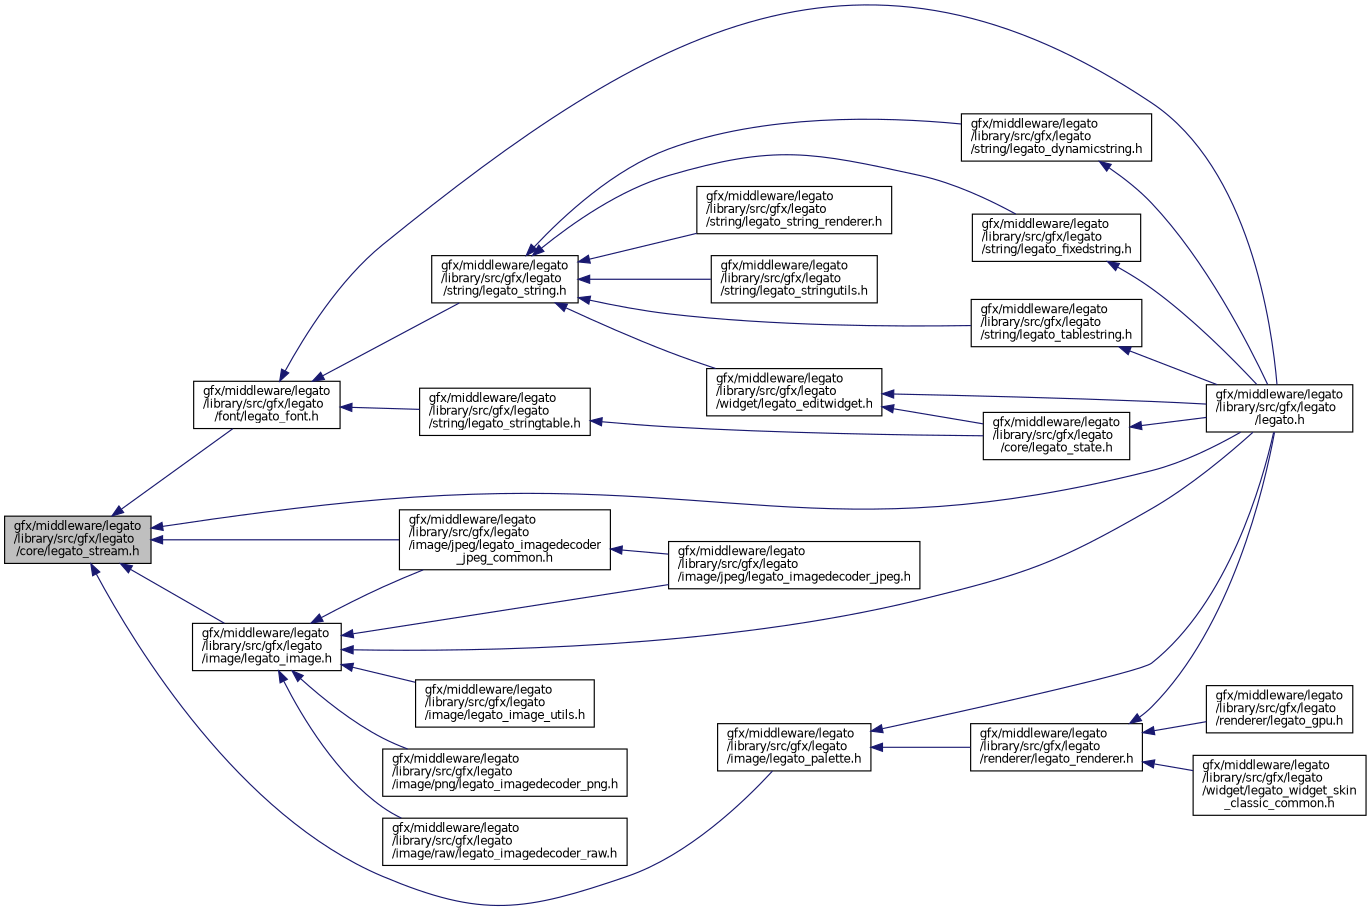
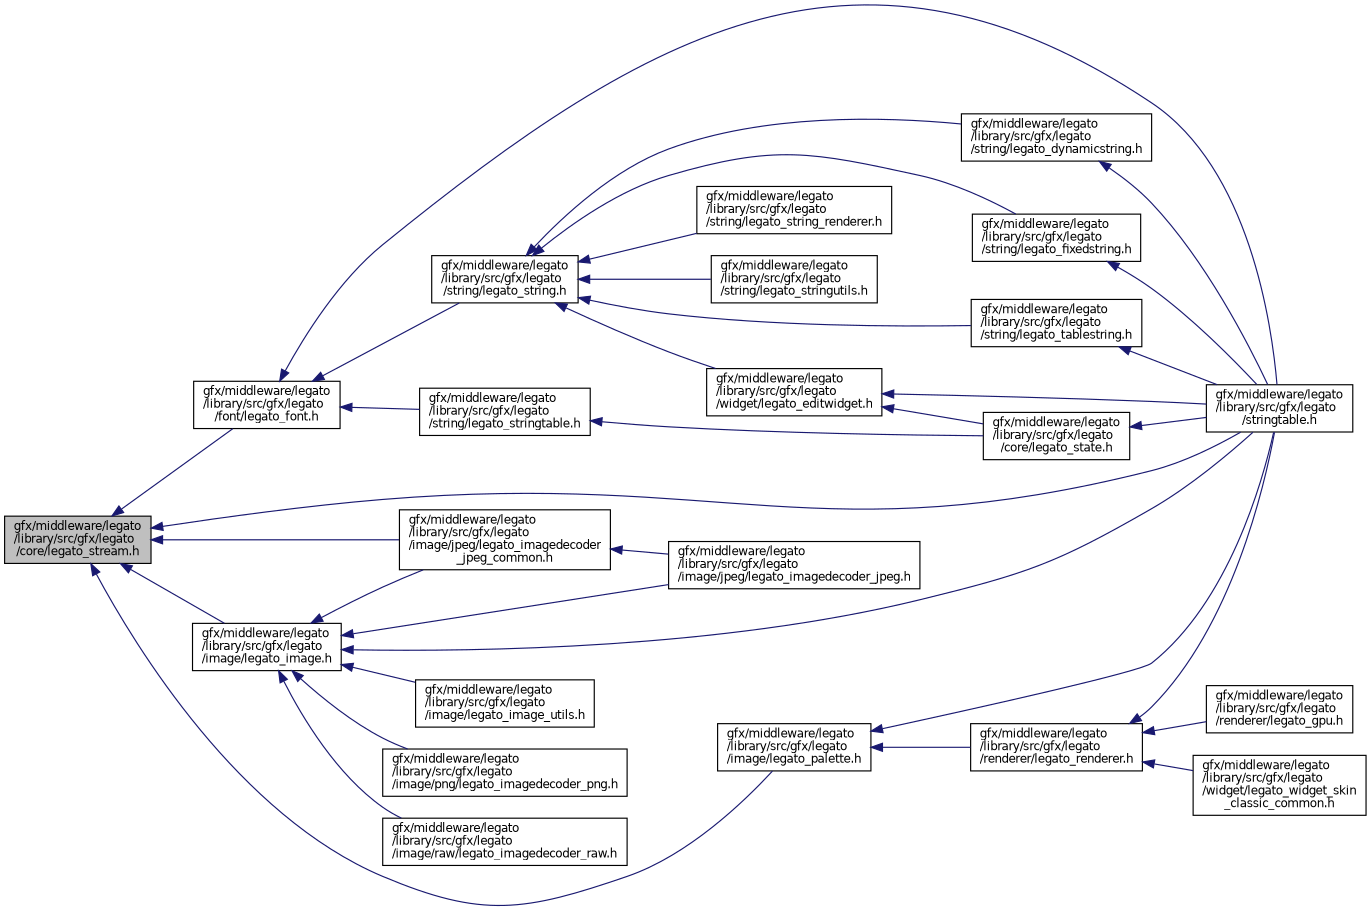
(1280, 408) -> (1280, 408)
